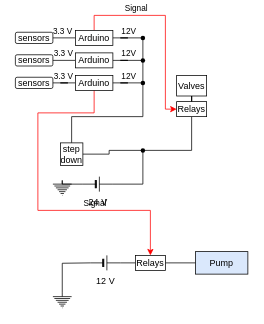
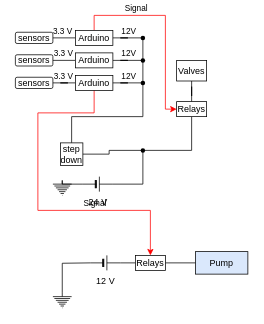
(192, 86) -> (192, 71)
